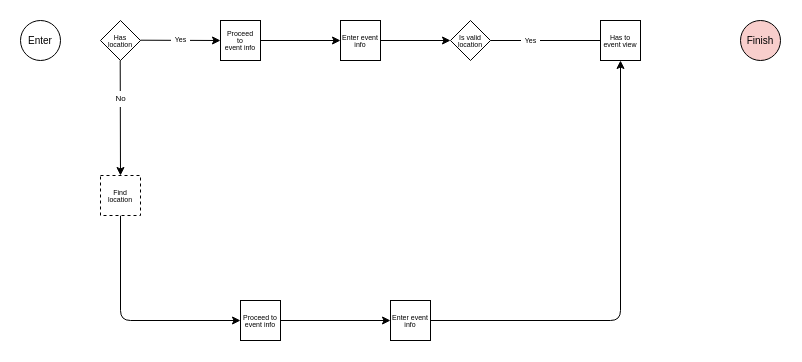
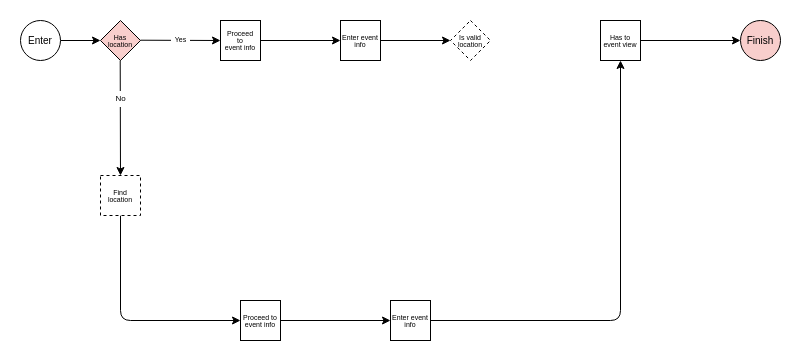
none -> (77, 41)
(121, 41) -> (121, 41)
(471, 41) -> (471, 41)
(546, 41) -> none
none -> (687, 41)
